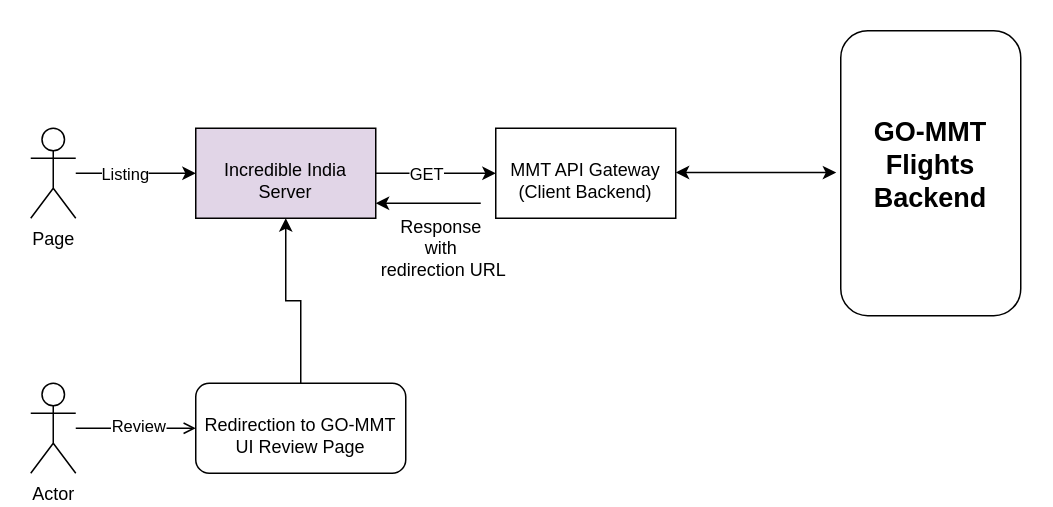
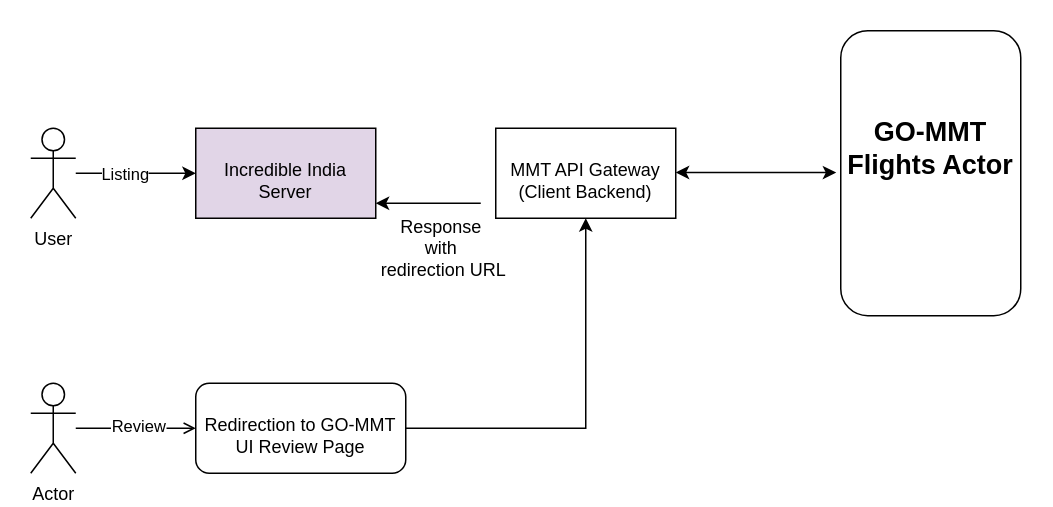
(931, 63) -> (931, 63)
(431, 173) -> none
(54, 240) -> (54, 240)
(299, 301) -> (586, 418)
